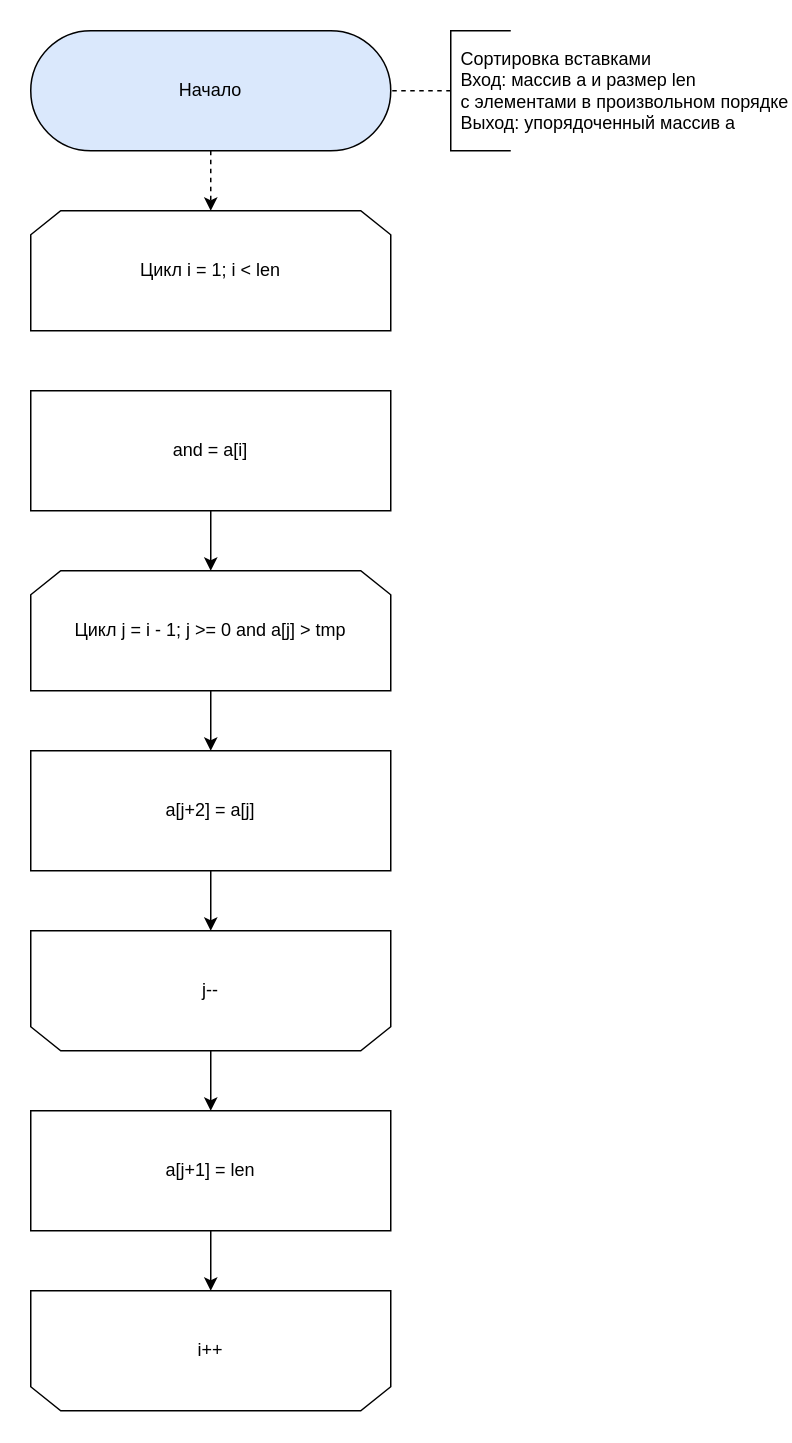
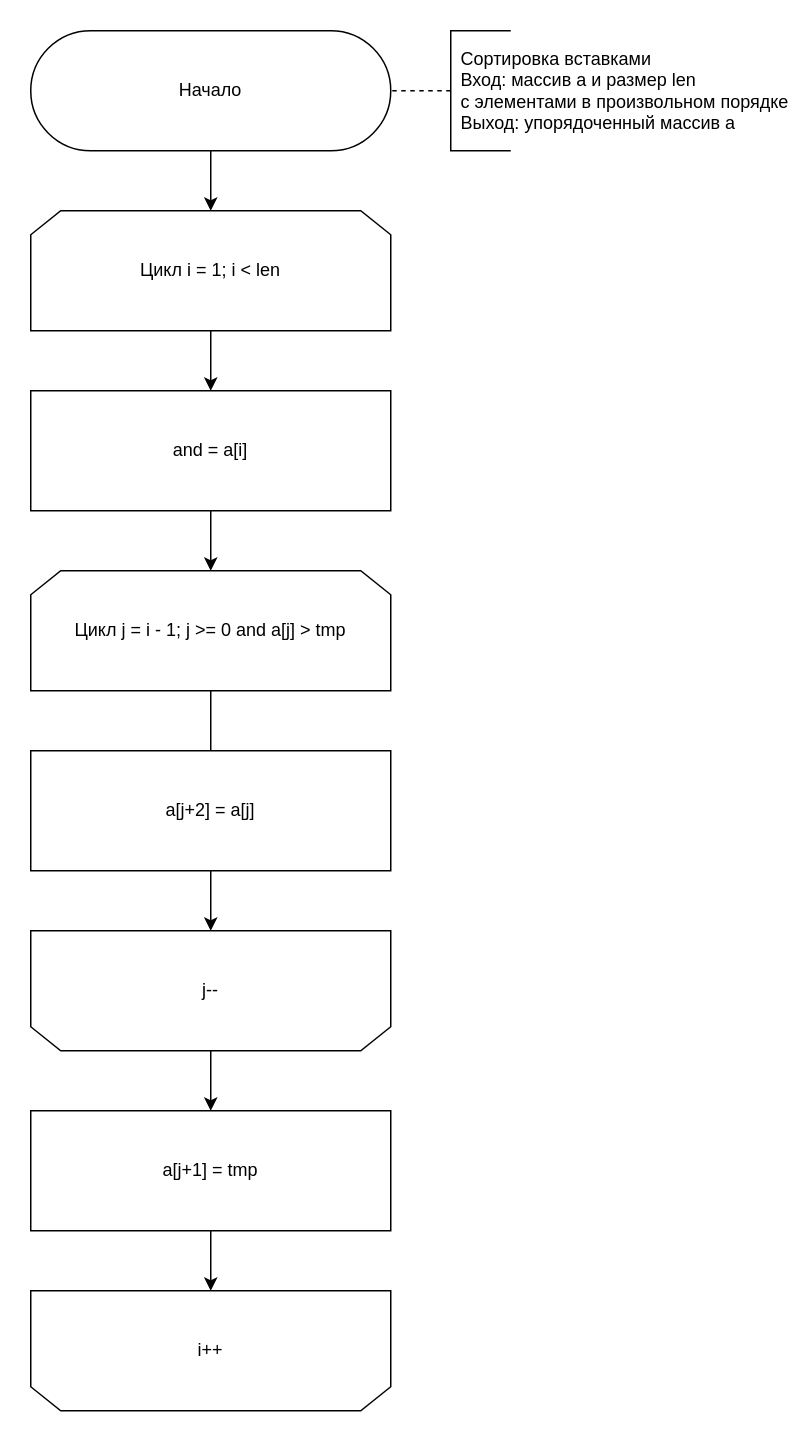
(211, 91) -> (211, 91)
(211, 175) -> (211, 175)
none -> (211, 356)
(211, 739) -> (211, 743)
(211, 1171) -> (211, 1171)
